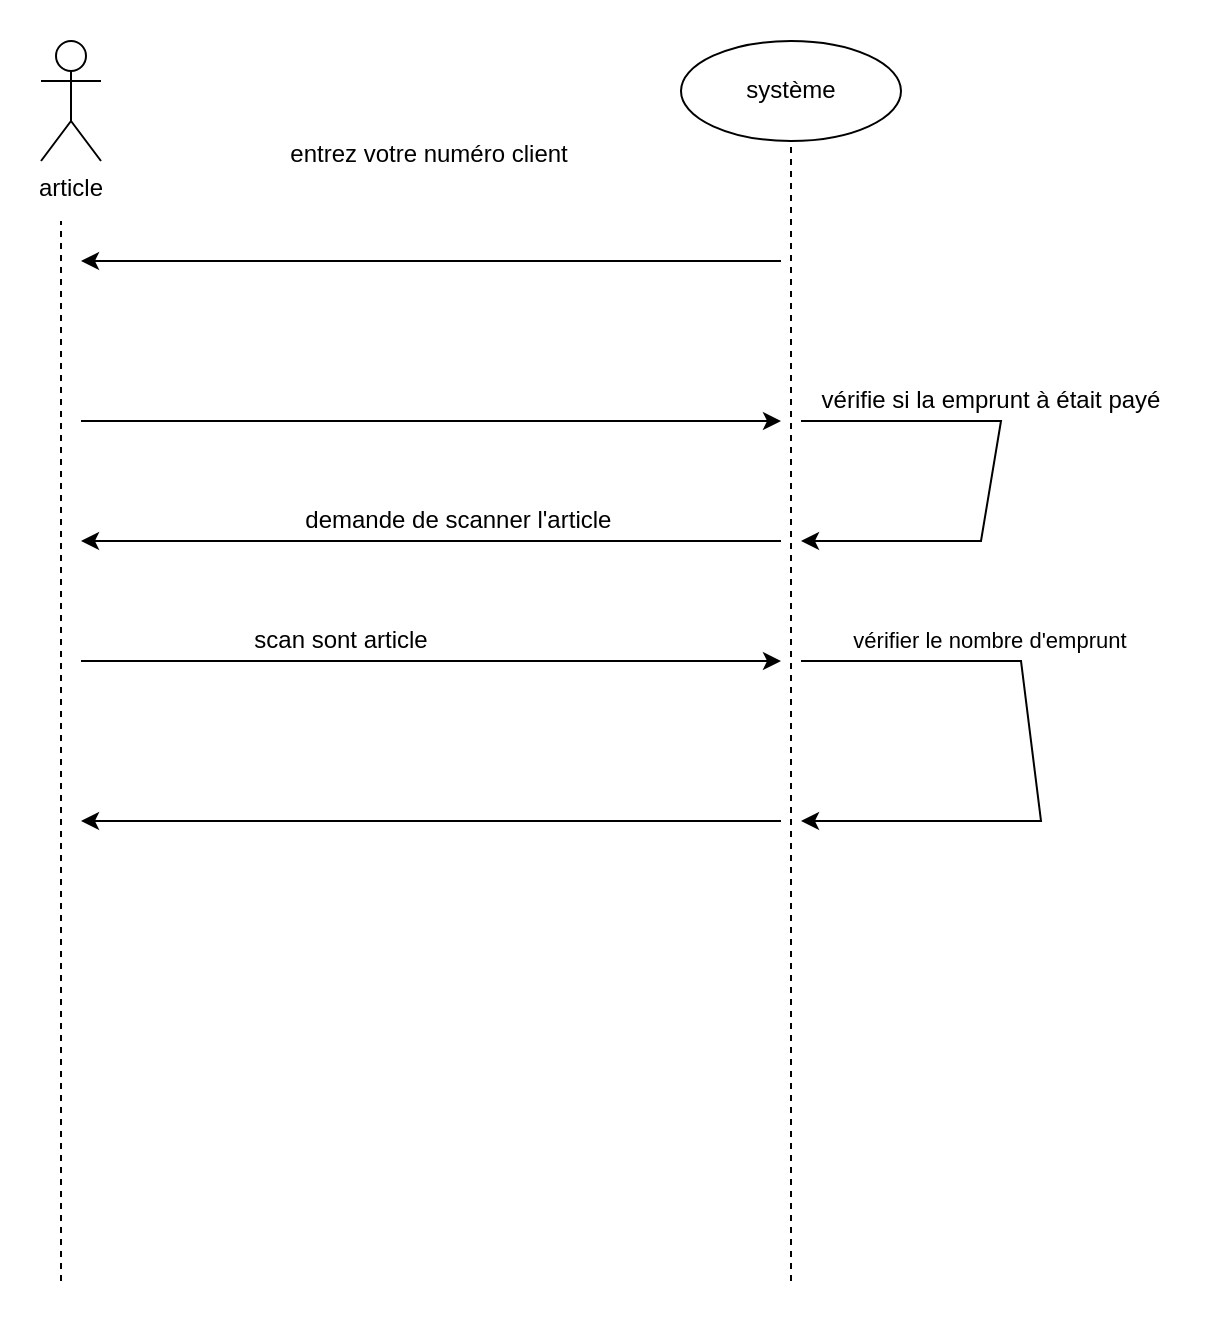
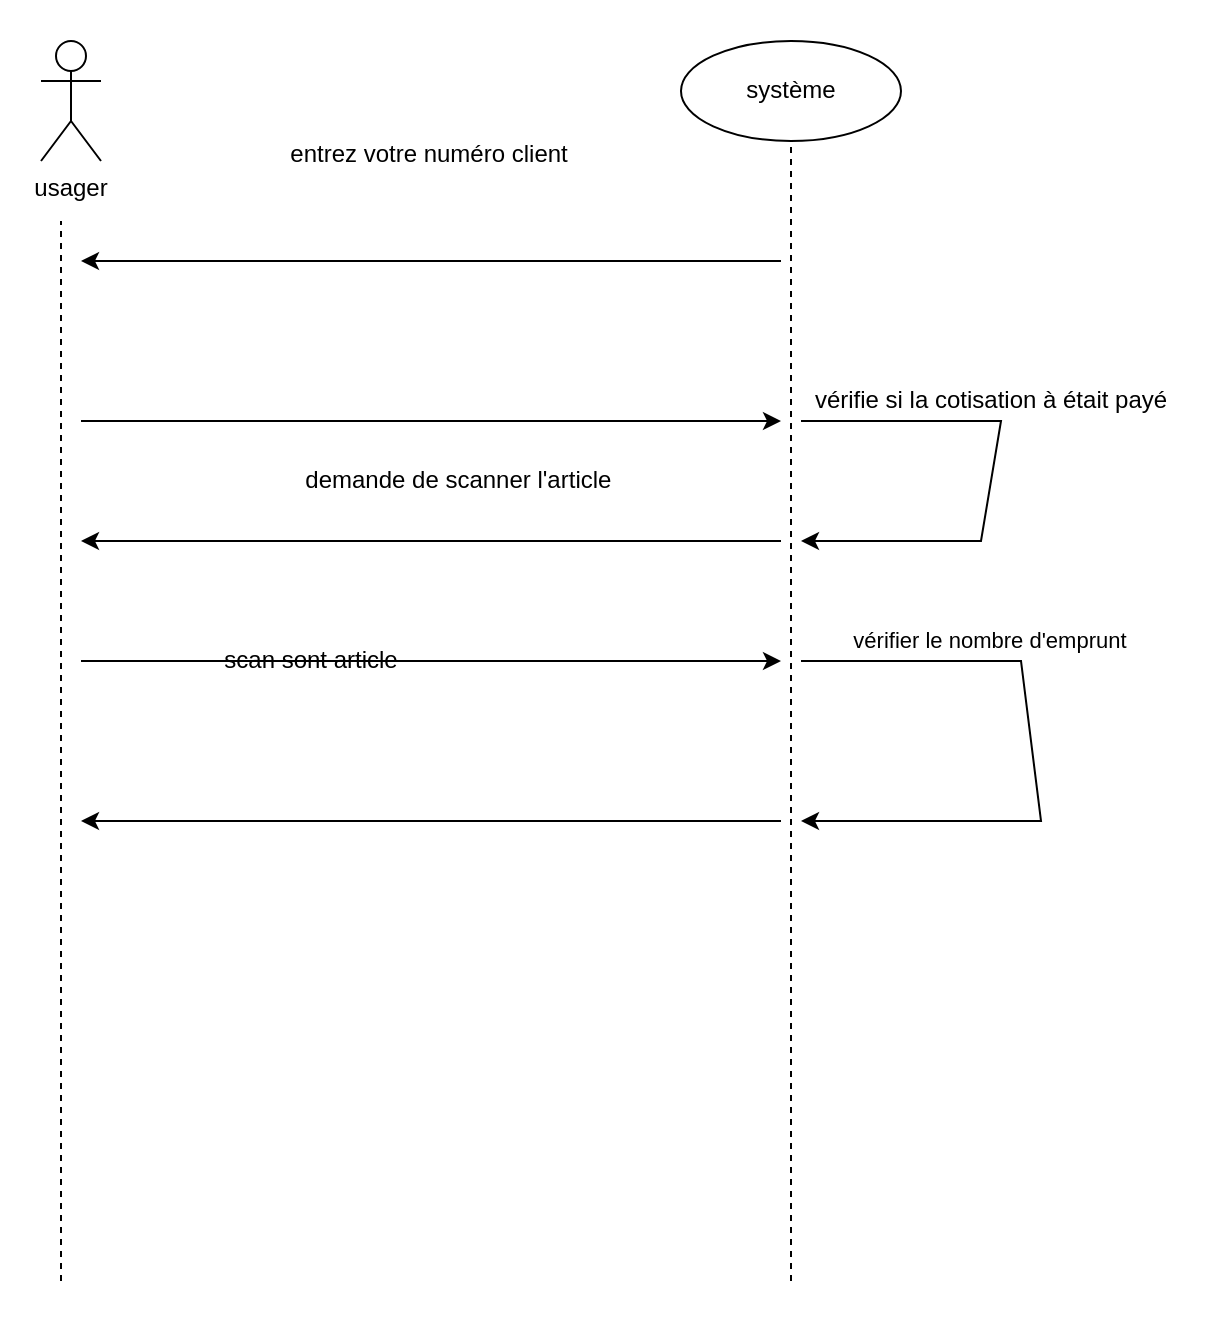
(72, 189) -> (72, 189)
(992, 401) -> (992, 401)
(455, 521) -> (455, 481)
(341, 641) -> (311, 661)
